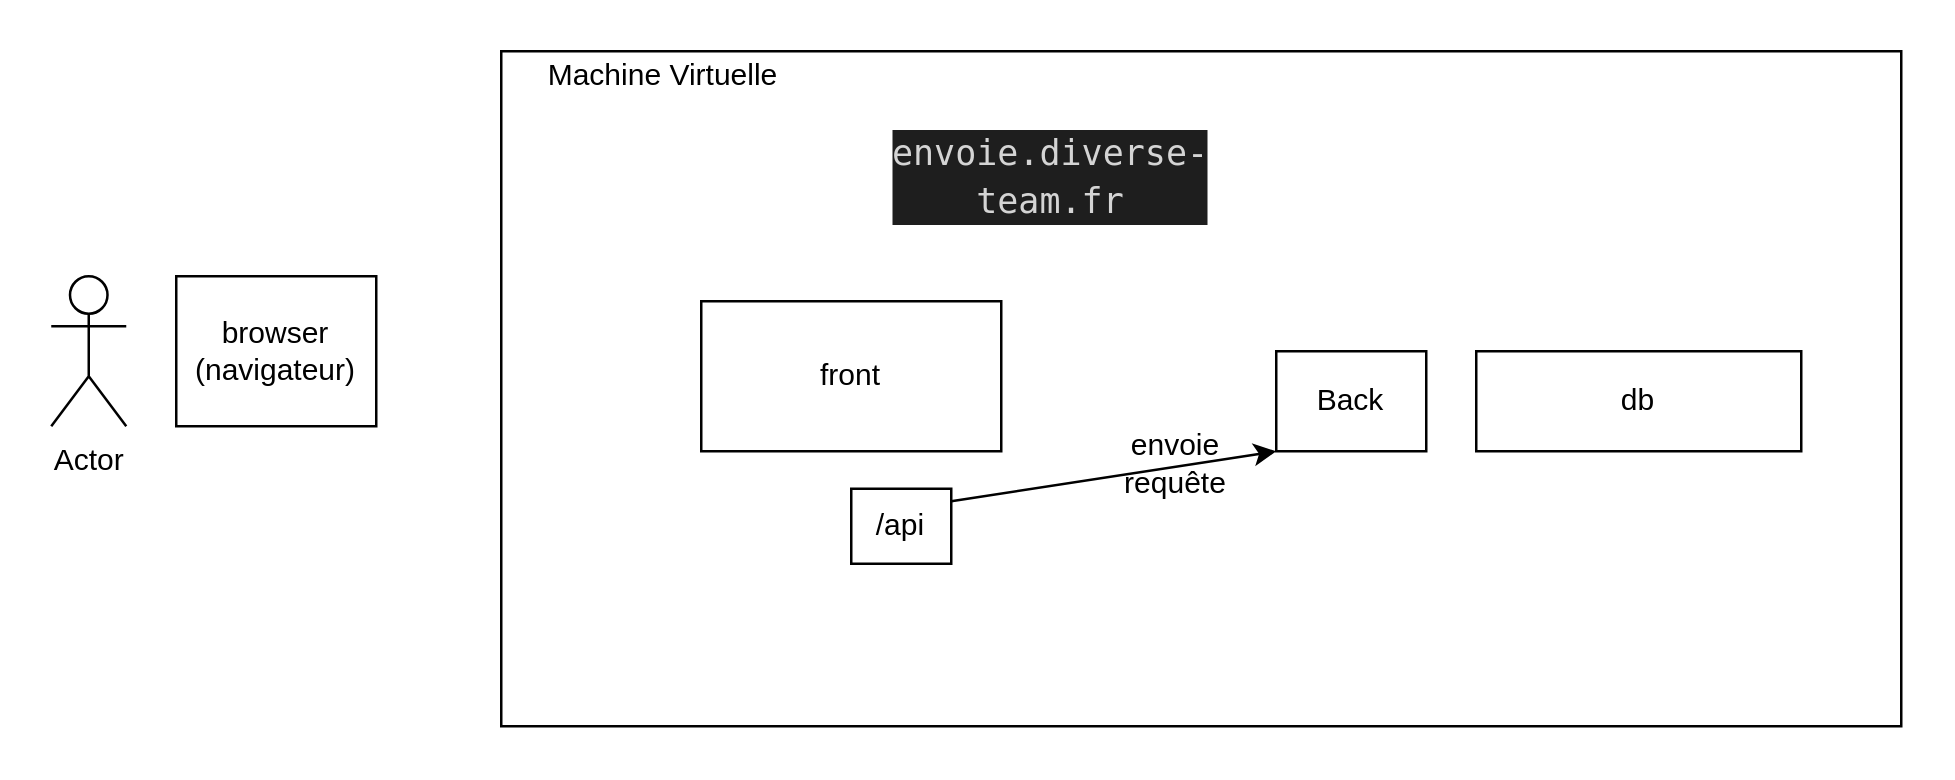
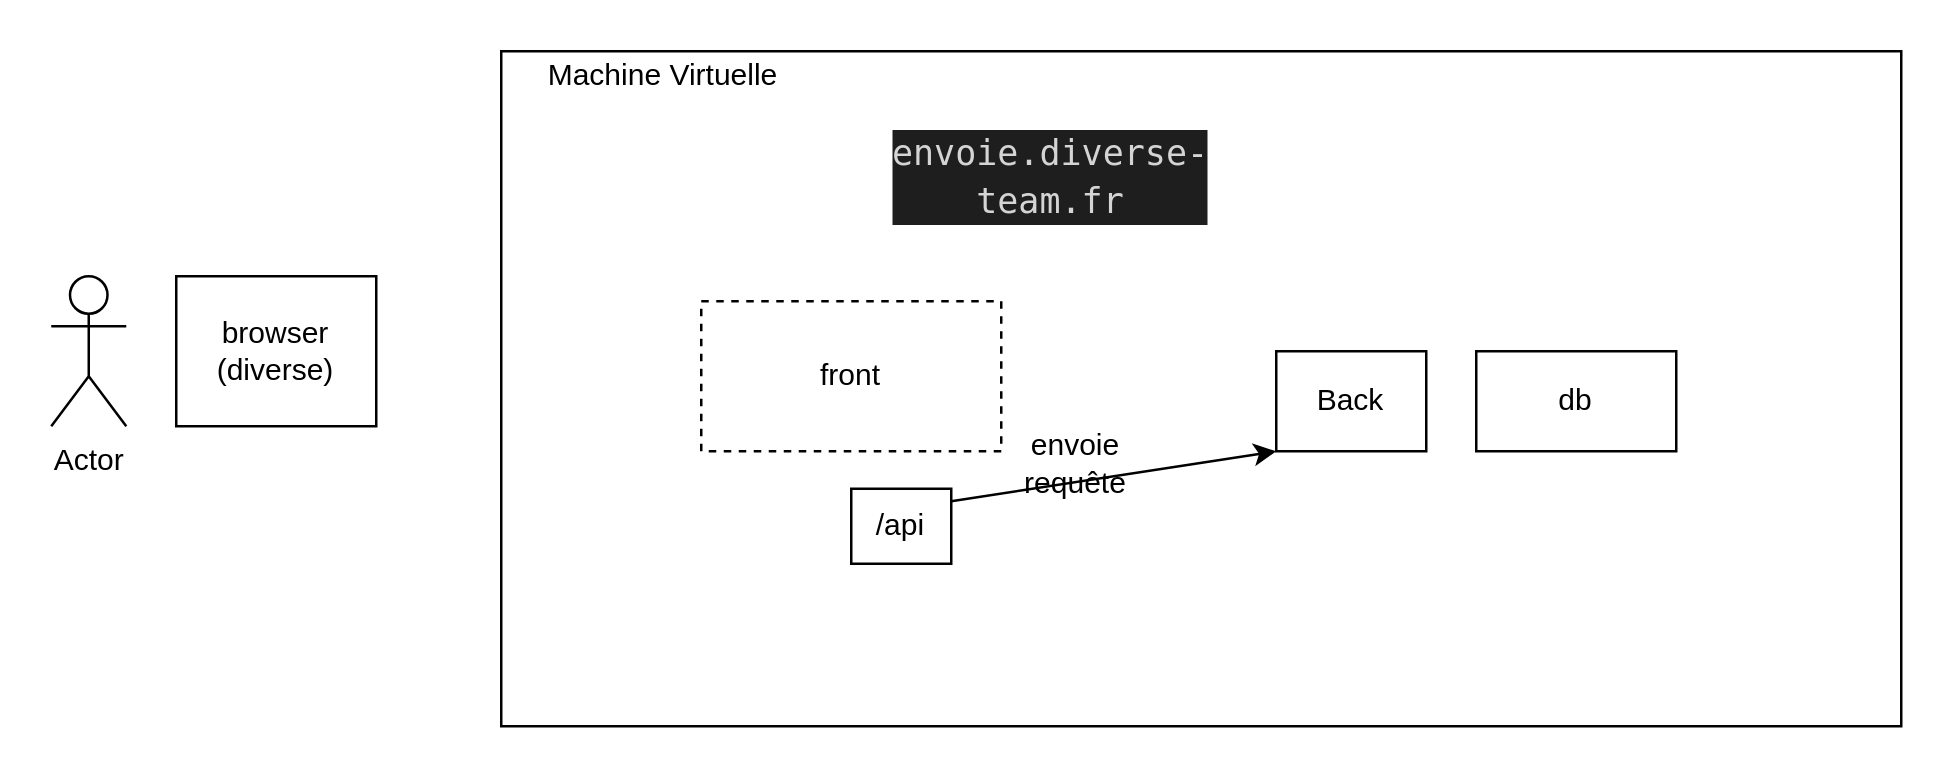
(276, 351) -> (276, 351)
(851, 376) -> (851, 376)
(1639, 401) -> (1576, 401)
(1176, 464) -> (1076, 464)
